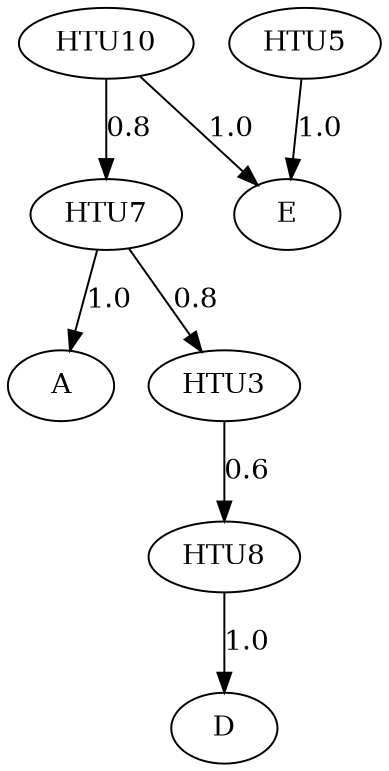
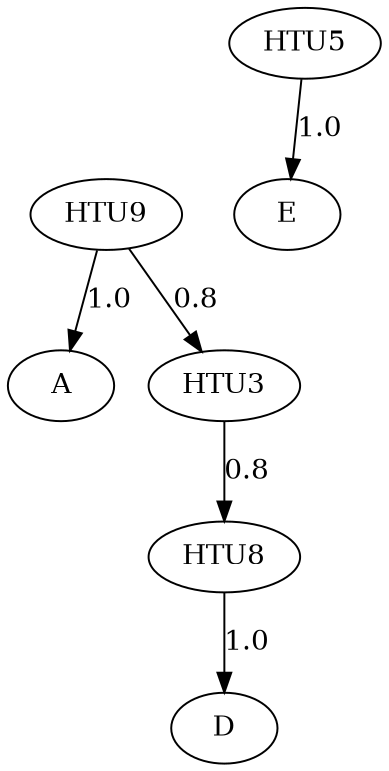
(106, 43) -> none
(106, 215) -> (106, 215)
(247, 471) -> (247, 471)
